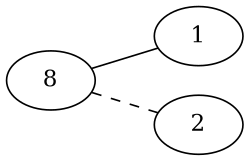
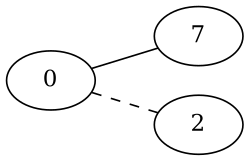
(199, 36) -> (199, 36)
(51, 80) -> (51, 80)
